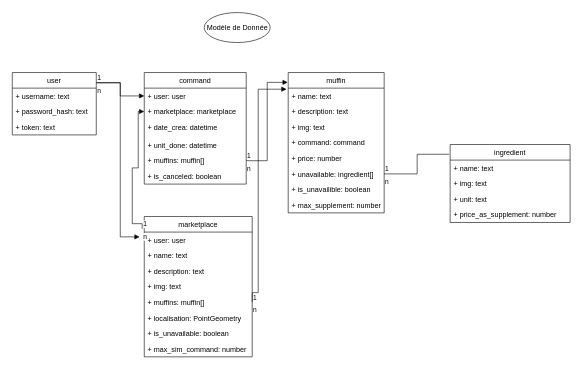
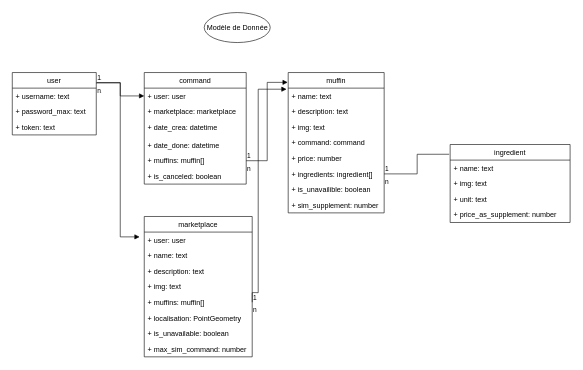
(55, 112) -> (53, 112)
(185, 145) -> (186, 145)
(339, 174) -> (339, 174)
(336, 205) -> (335, 205)
(139, 224) -> none
